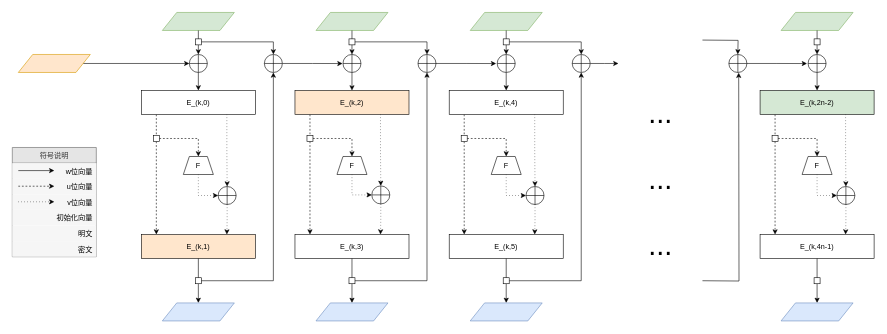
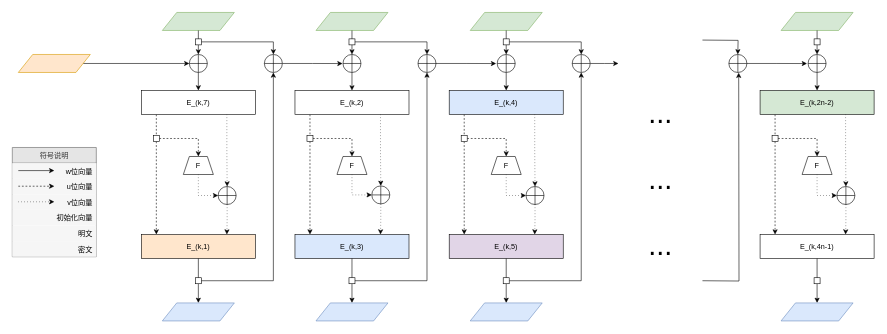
(198, 102) -> (198, 102)
(352, 102) -> (352, 102)
(506, 102) -> (506, 102)
(352, 246) -> (352, 246)
(506, 246) -> (506, 246)
